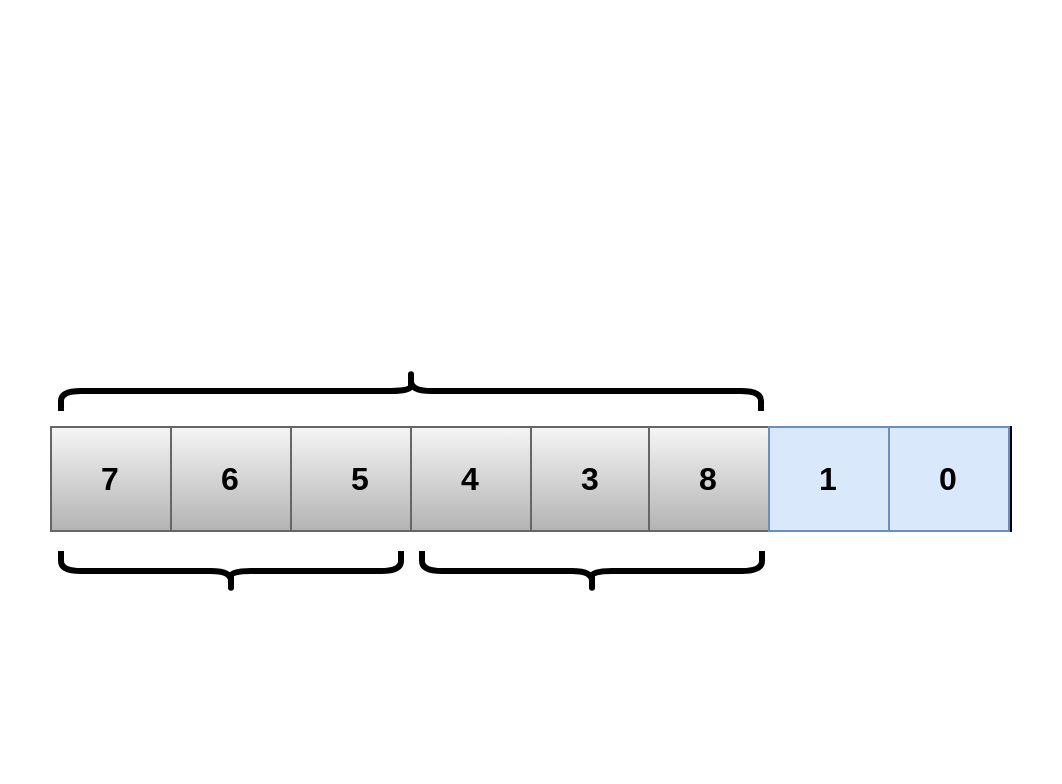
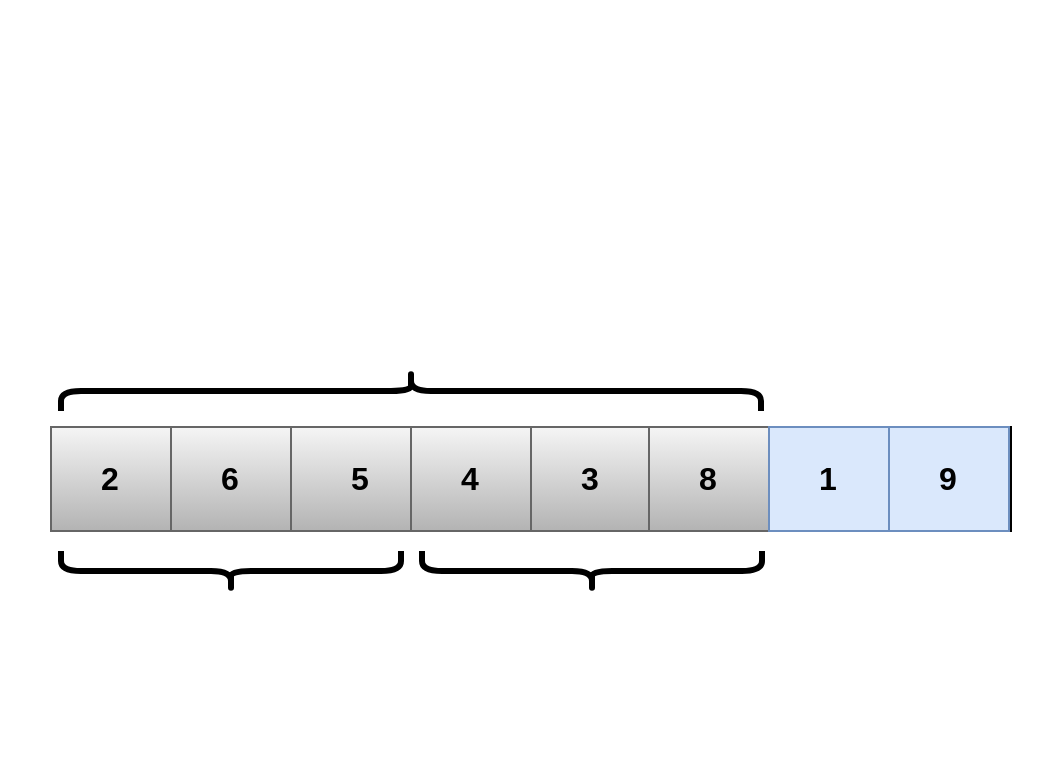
(111, 479) -> (111, 479)
(949, 479) -> (949, 479)
